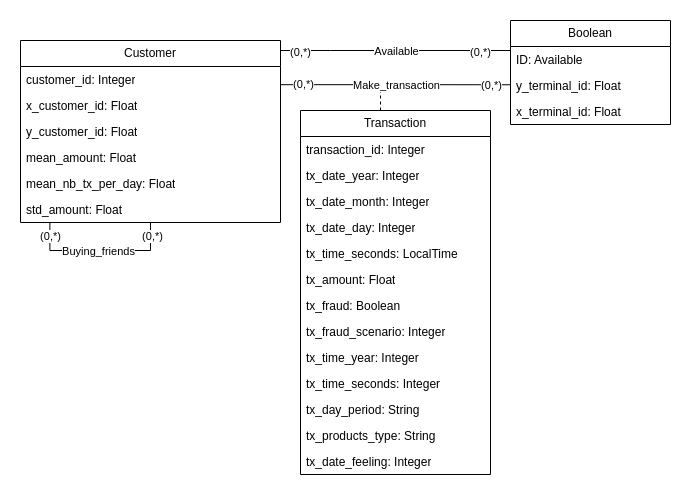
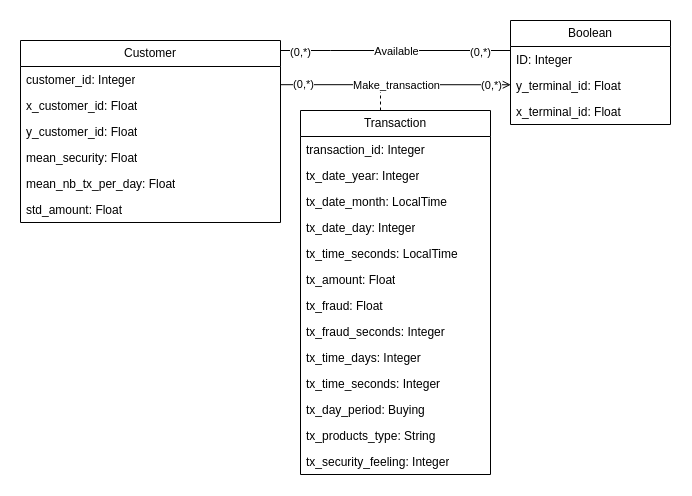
(552, 61) -> (550, 61)
(505, 85) -> (505, 85)
(82, 159) -> (87, 159)
(377, 203) -> (381, 203)
(101, 251) -> none
(359, 307) -> (352, 307)
(389, 333) -> (387, 333)
(372, 359) -> (372, 359)
(371, 411) -> (371, 411)
(381, 463) -> (393, 463)
